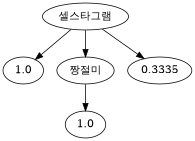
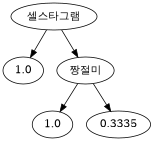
(120, 42) -> (100, 94)
